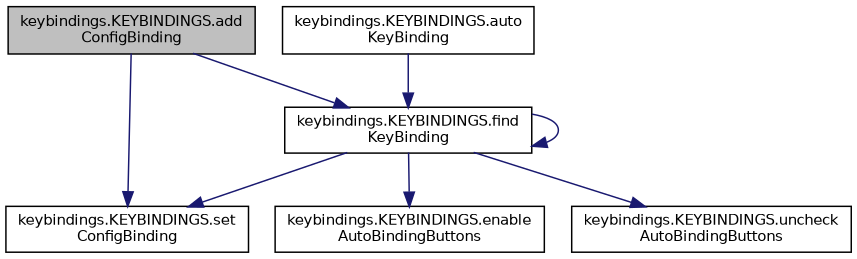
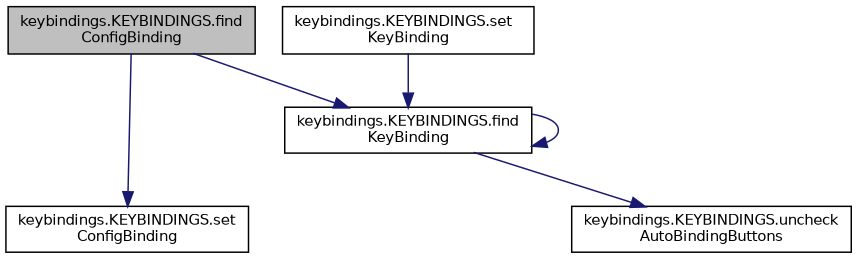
(132, 30) -> (132, 30)
(408, 30) -> (408, 30)
(275, 177) -> none
(410, 229) -> none
